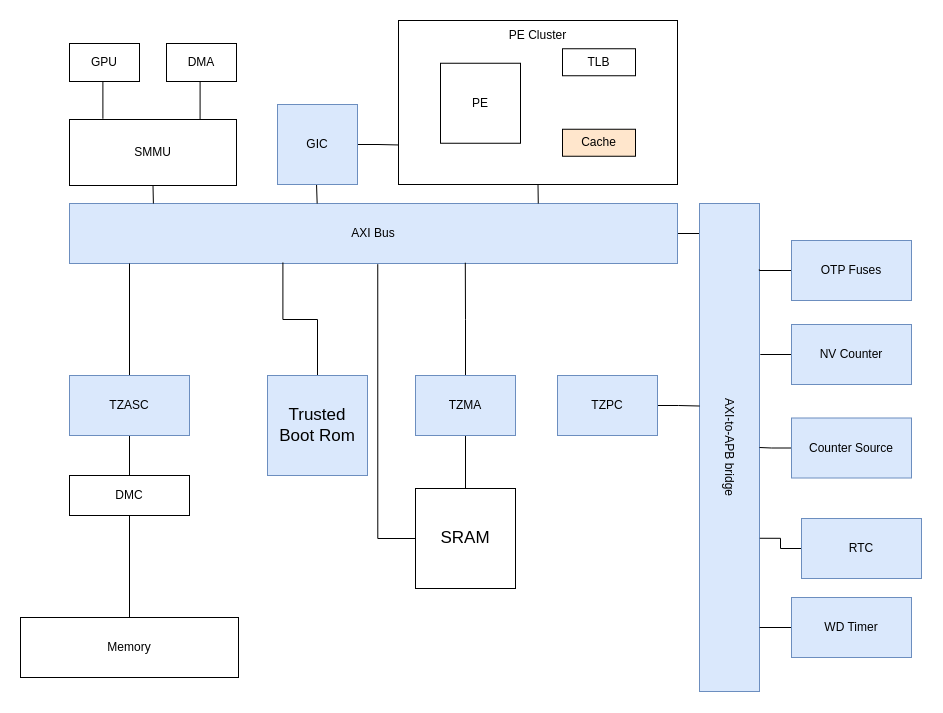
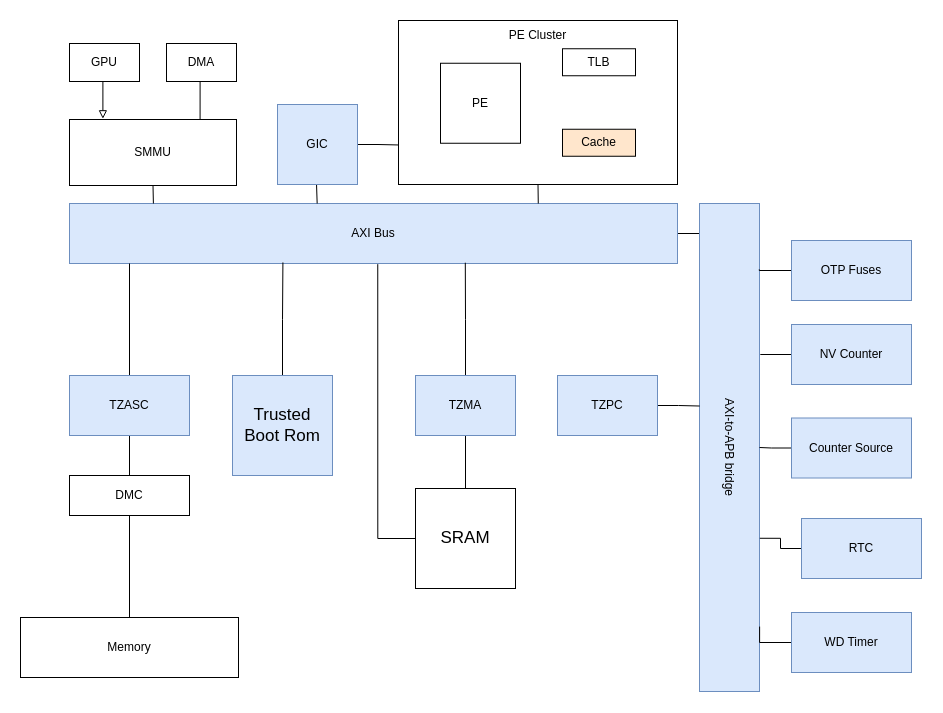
(103, 113) -> (103, 109)
(318, 426) -> (283, 426)
(852, 628) -> (852, 643)
